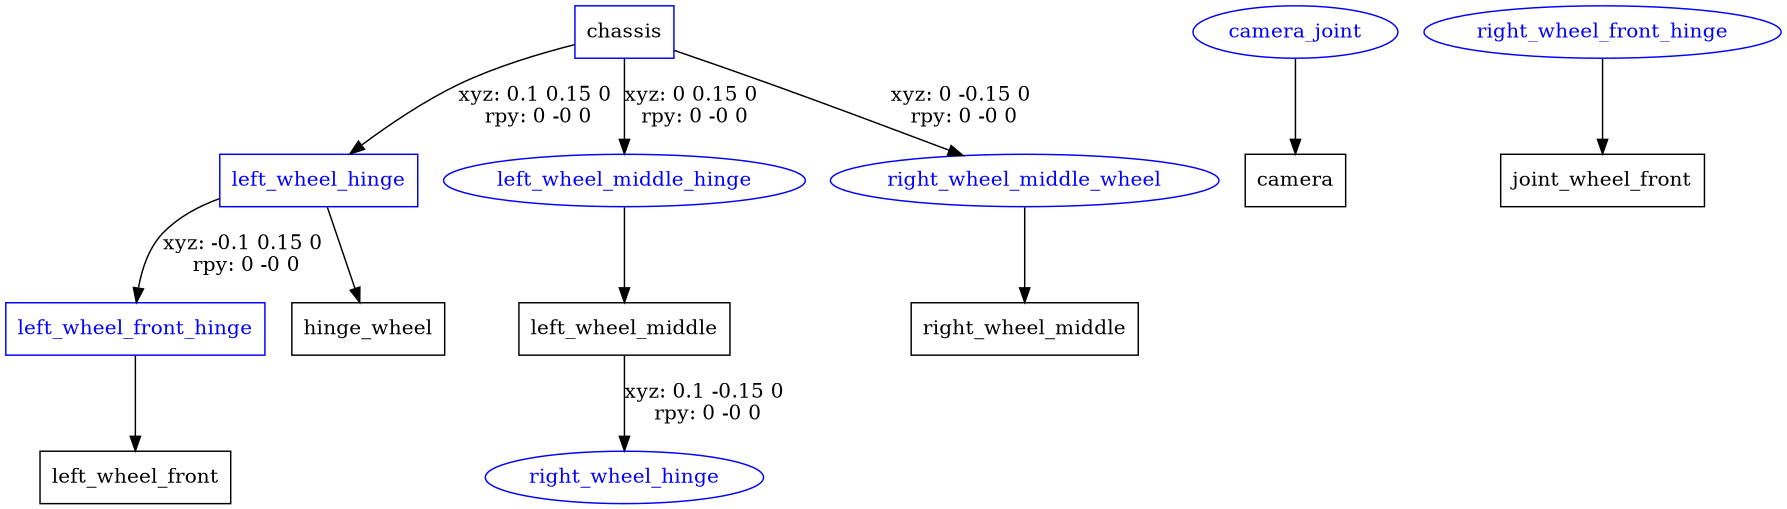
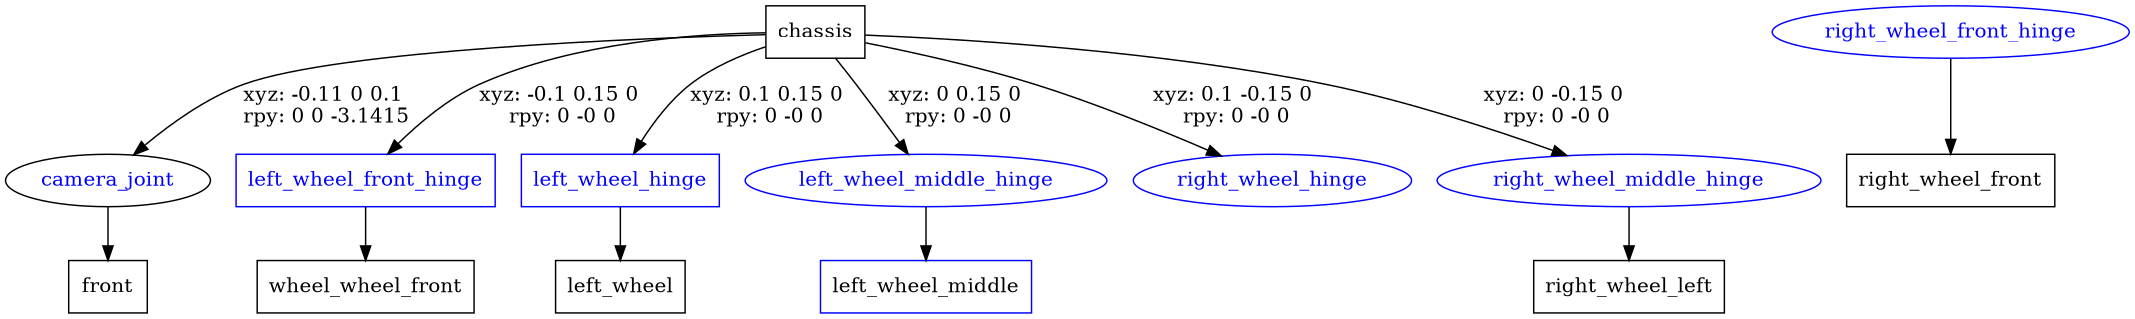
(624, 32) -> (815, 32)
(1295, 32) -> (108, 180)
none -> (445, 52)
(1025, 180) -> (1629, 180)
(1295, 180) -> (108, 287)
(1603, 180) -> (1951, 180)
(165, 231) -> (570, 55)
(368, 329) -> (620, 287)
(624, 329) -> (926, 287)
(1025, 329) -> (1629, 287)
(624, 396) -> (1040, 86)
(135, 477) -> (366, 287)
